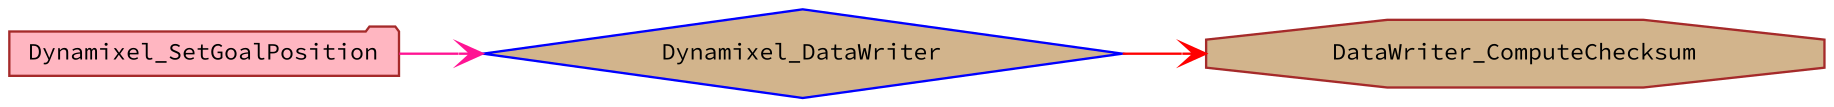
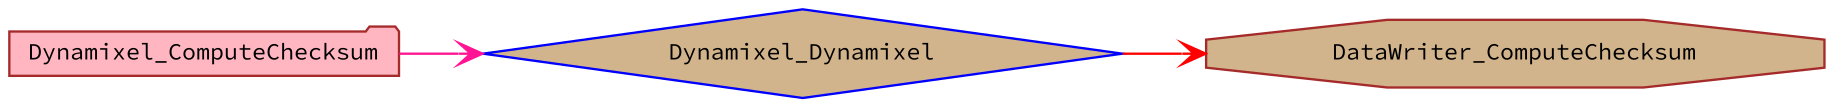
(204, 54) -> (204, 54)
(803, 54) -> (803, 54)
